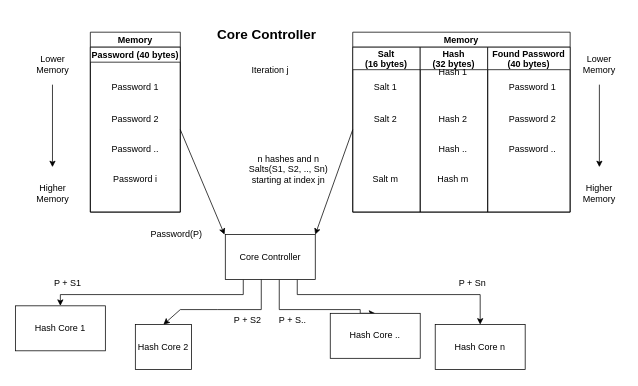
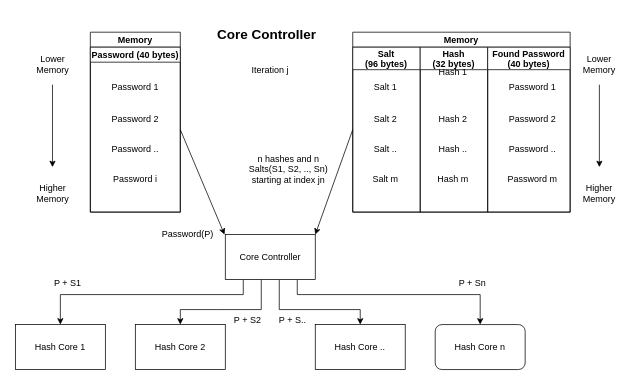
(386, 53) -> (386, 53)
none -> (386, 148)
none -> (533, 178)
(177, 234) -> (188, 234)
(60, 328) -> (60, 347)
(375, 336) -> (360, 347)
(164, 347) -> (180, 347)
(480, 347) -> (480, 347)
